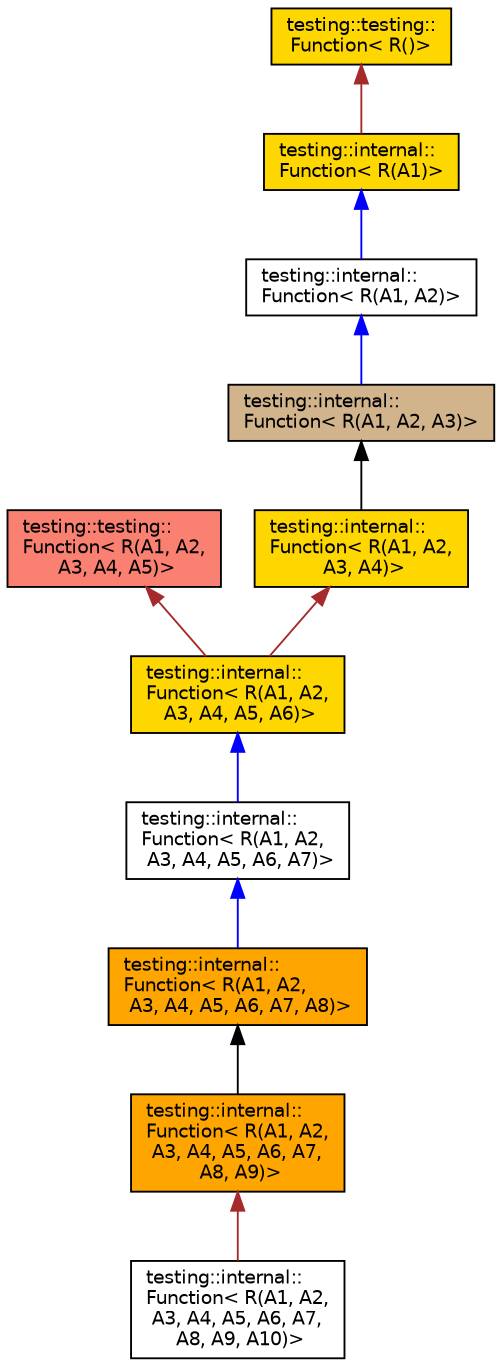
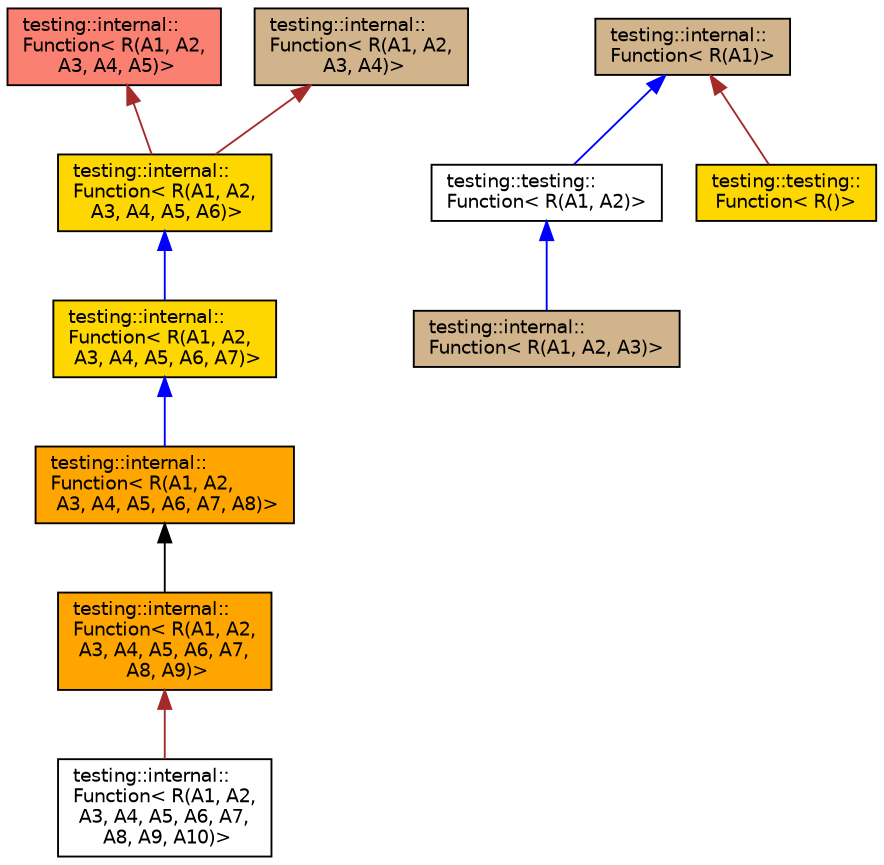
(361, 109) -> (745, 128)
(361, 162) -> (693, 47)
(361, 287) -> (547, 193)
(361, 485) -> none
(114, 549) -> (114, 47)
(361, 549) -> (361, 47)
(238, 841) -> (165, 339)
